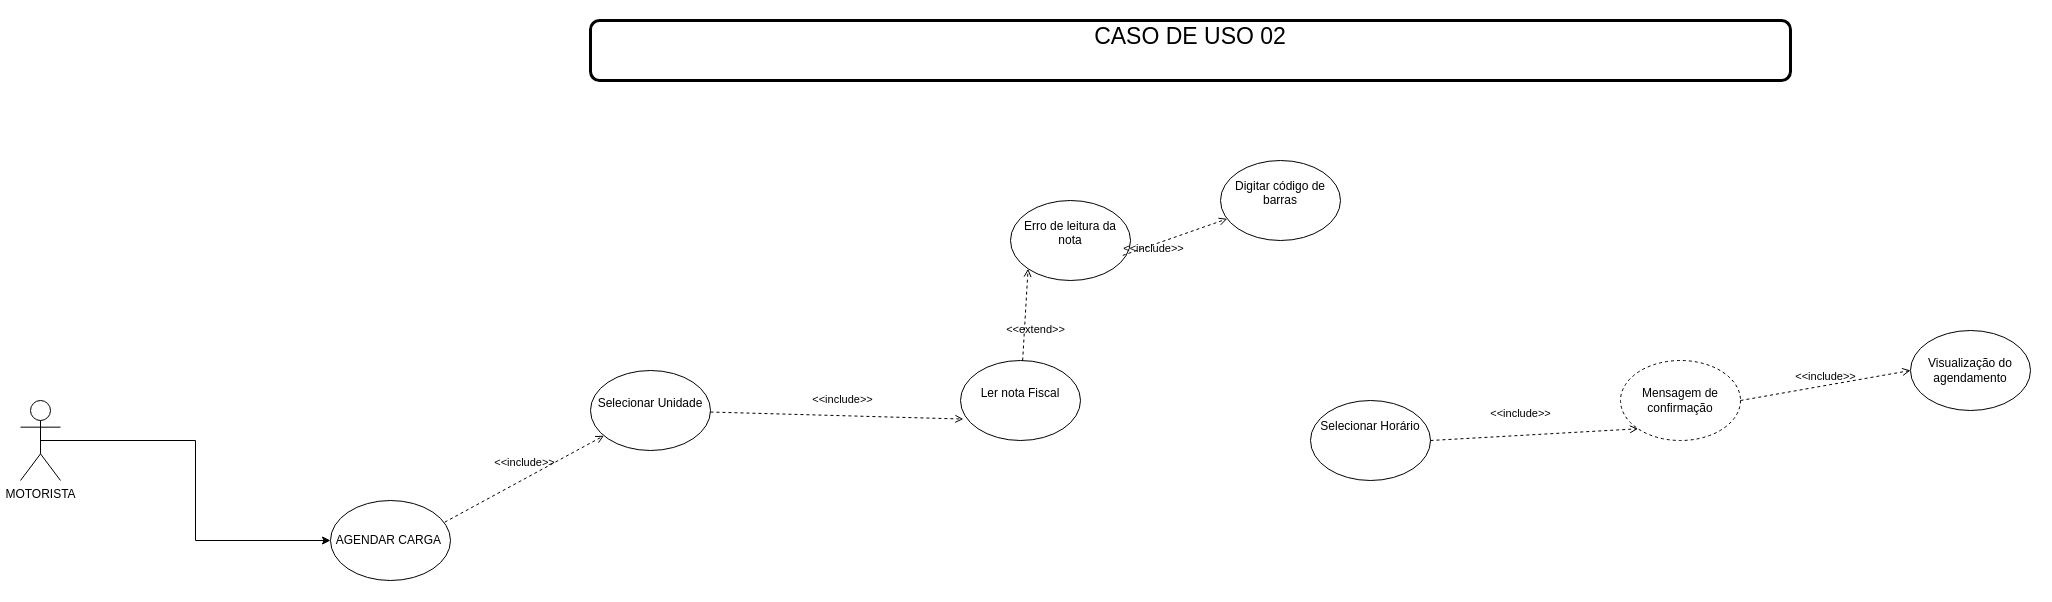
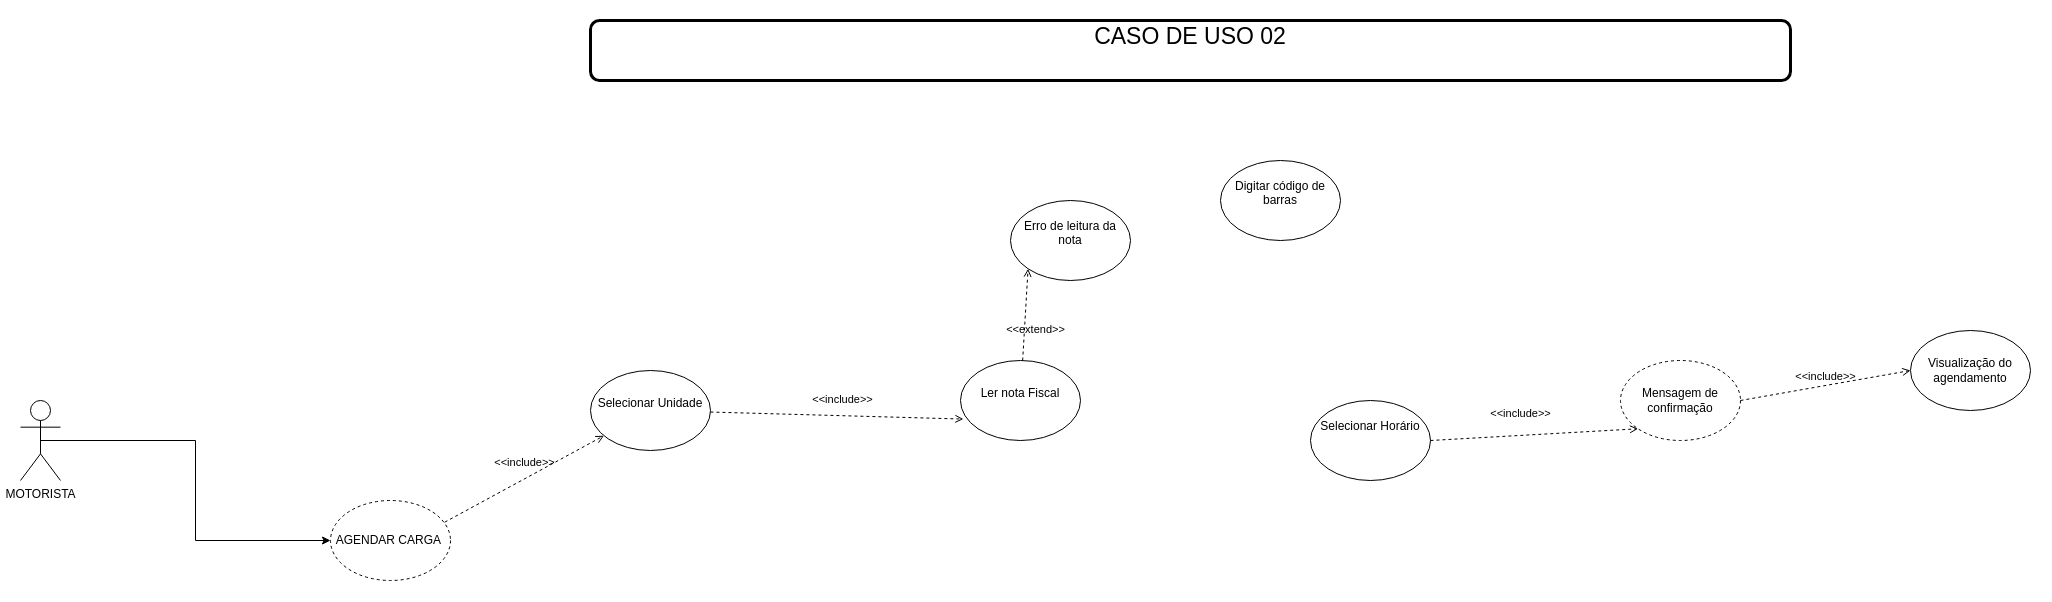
(1174, 237) -> none
(391, 541) -> (391, 541)
